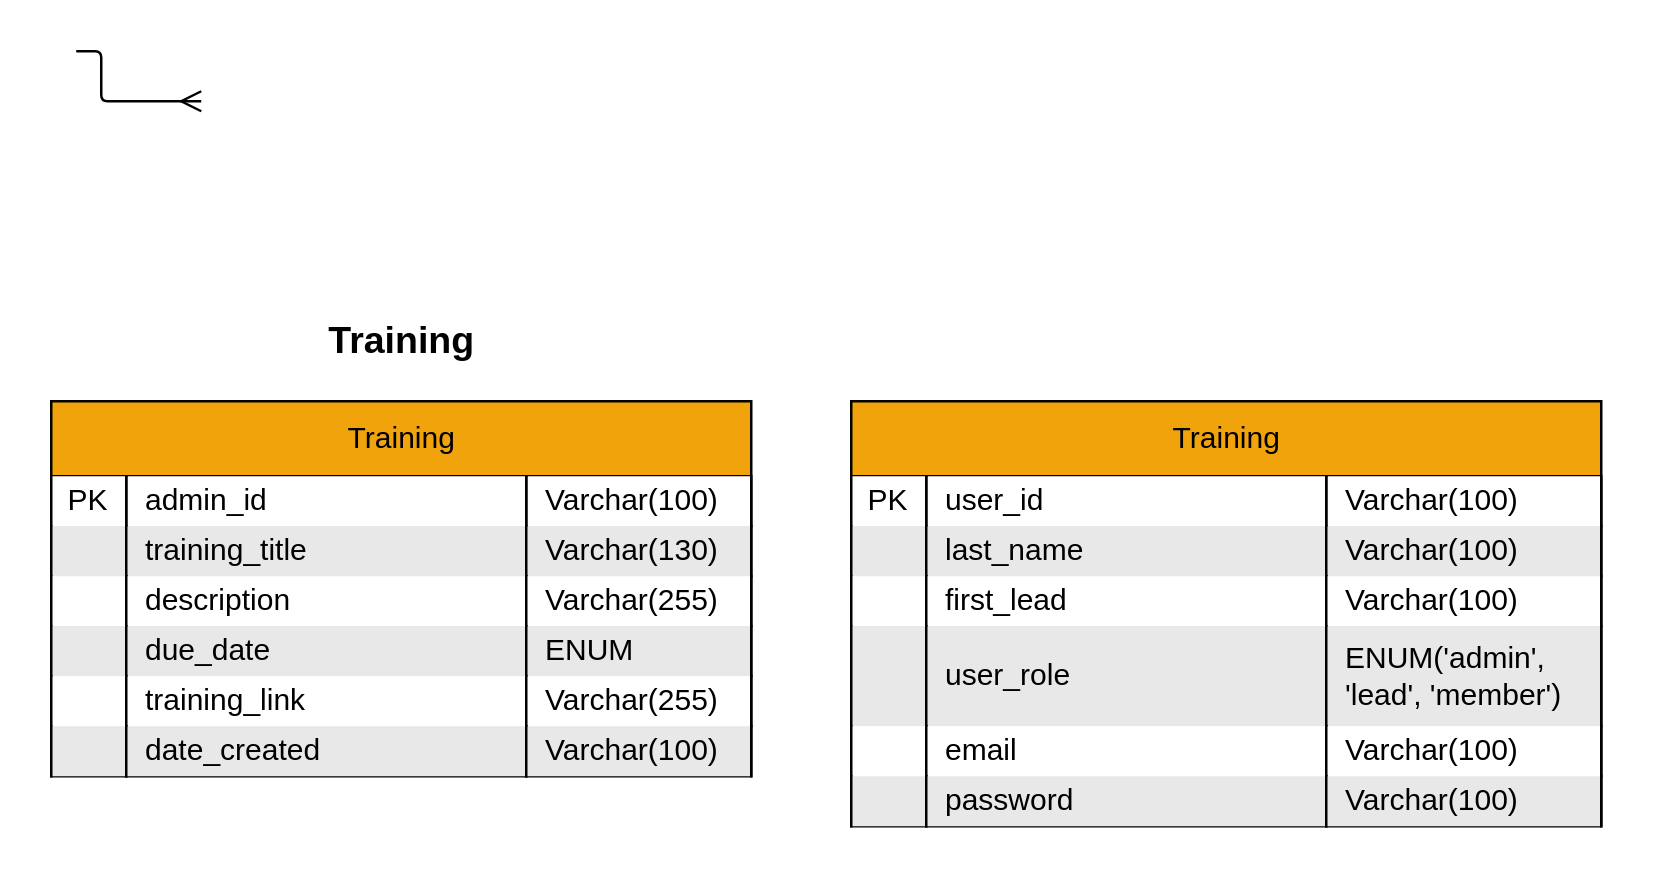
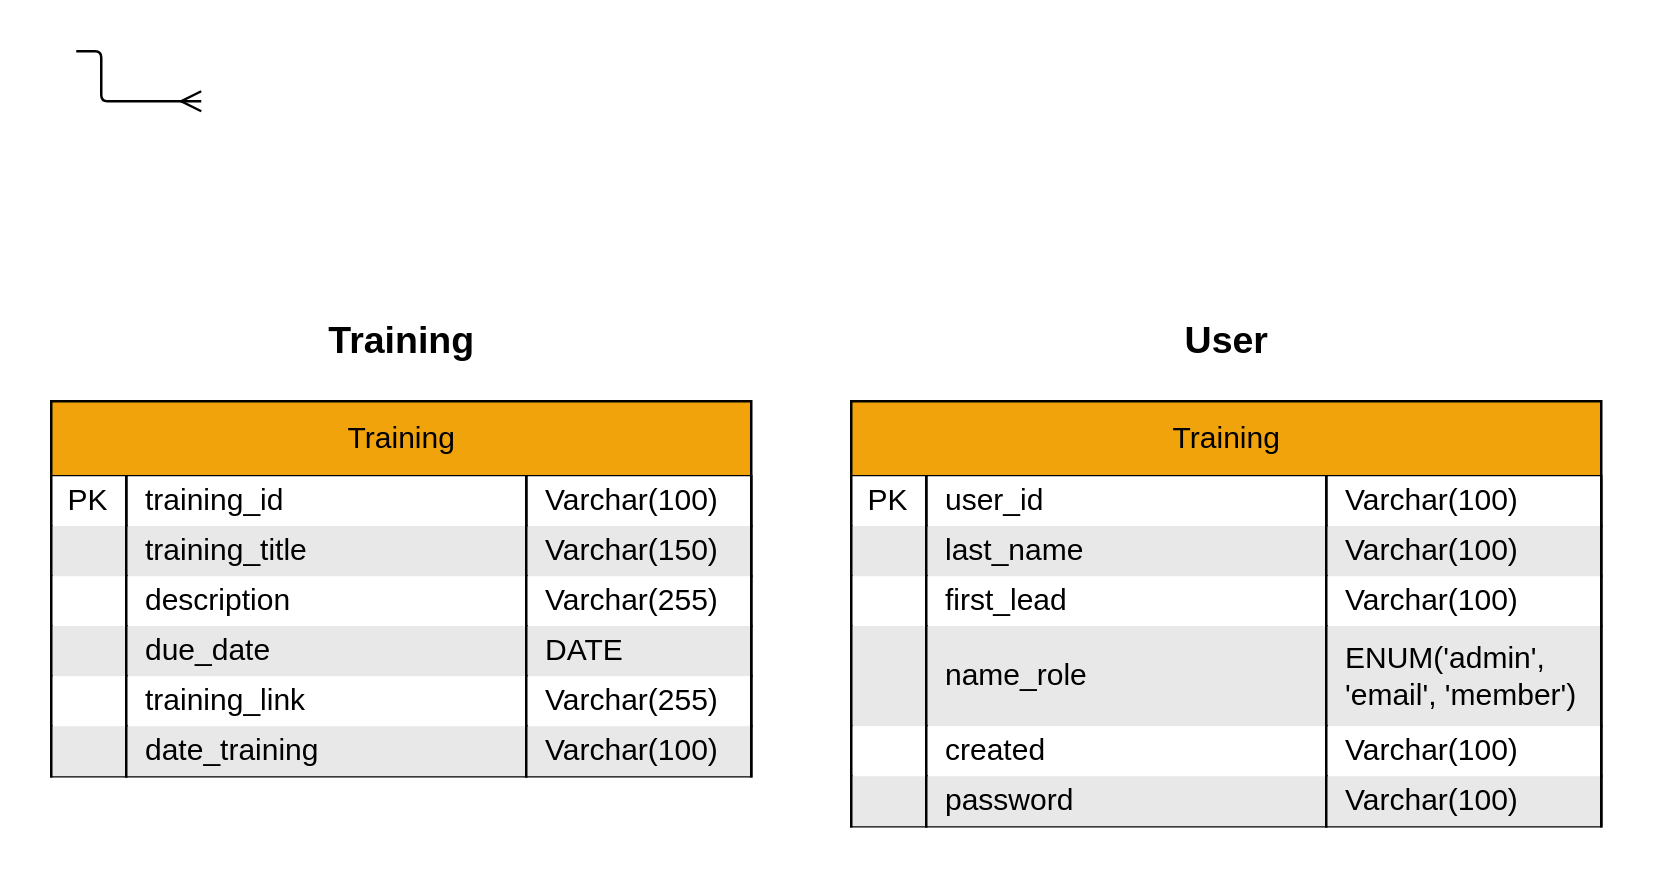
none -> (1226, 339)
(206, 501) -> (227, 501)
(647, 551) -> (647, 551)
(580, 651) -> (580, 651)
(1018, 676) -> (1018, 676)
(1474, 676) -> (1474, 676)
(247, 751) -> (248, 751)
(980, 751) -> (1005, 751)
